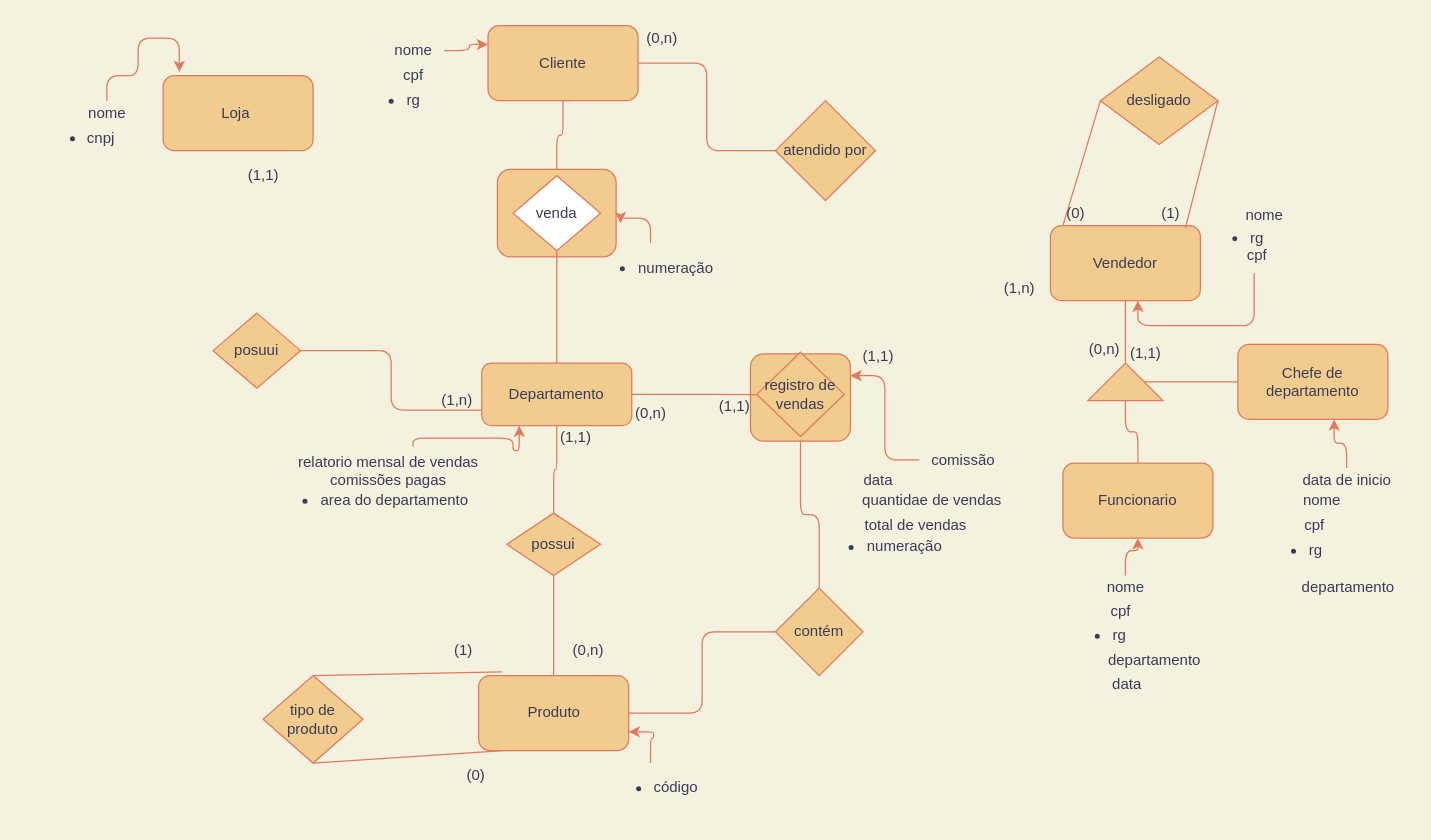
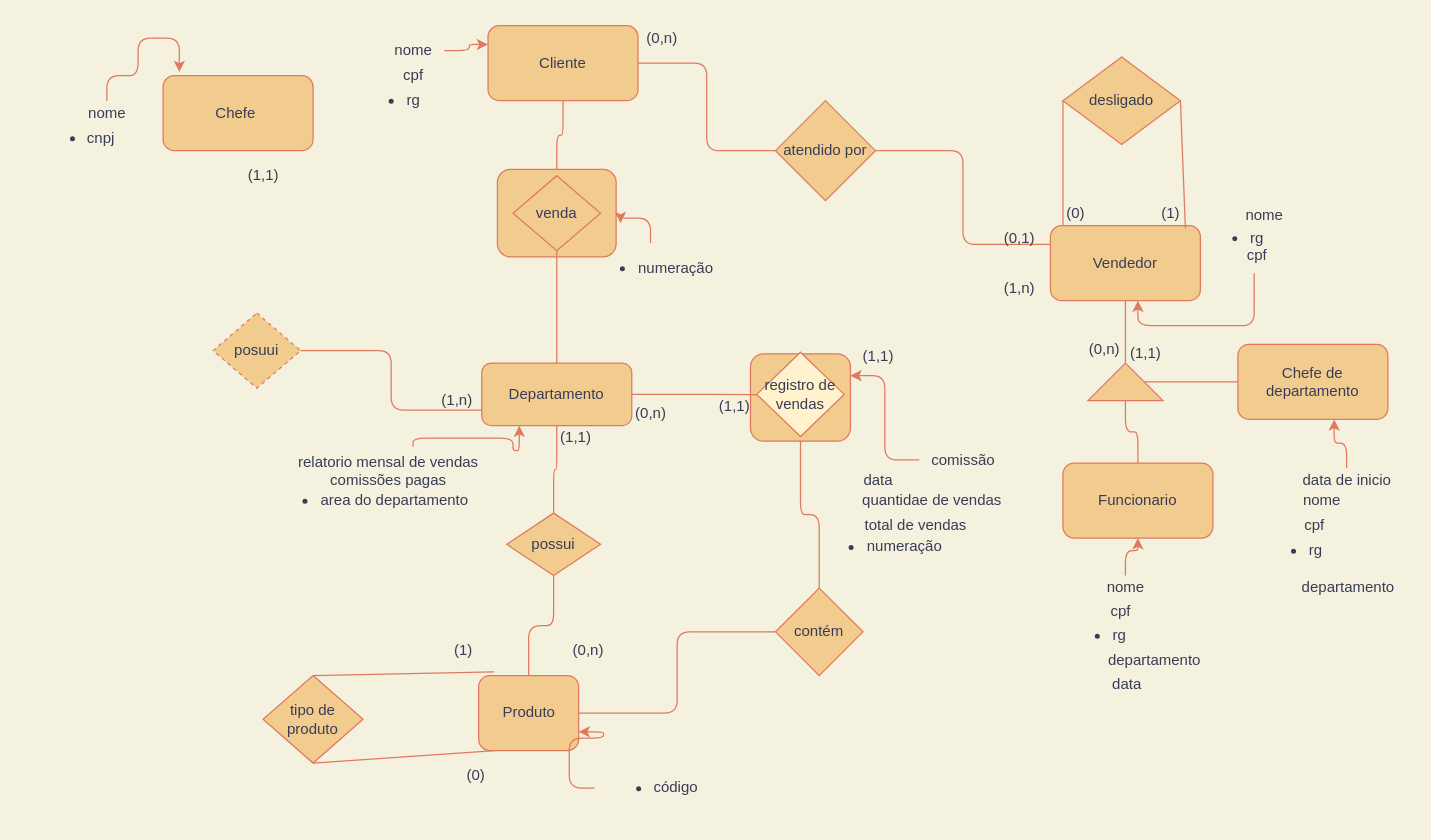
(1159, 101) -> (1122, 101)
(238, 113) -> (238, 113)
none -> (921, 151)
(557, 213) -> (557, 213)
none -> (1019, 238)
(257, 351) -> (257, 351)
(801, 394) -> (801, 394)
(554, 713) -> (529, 713)
